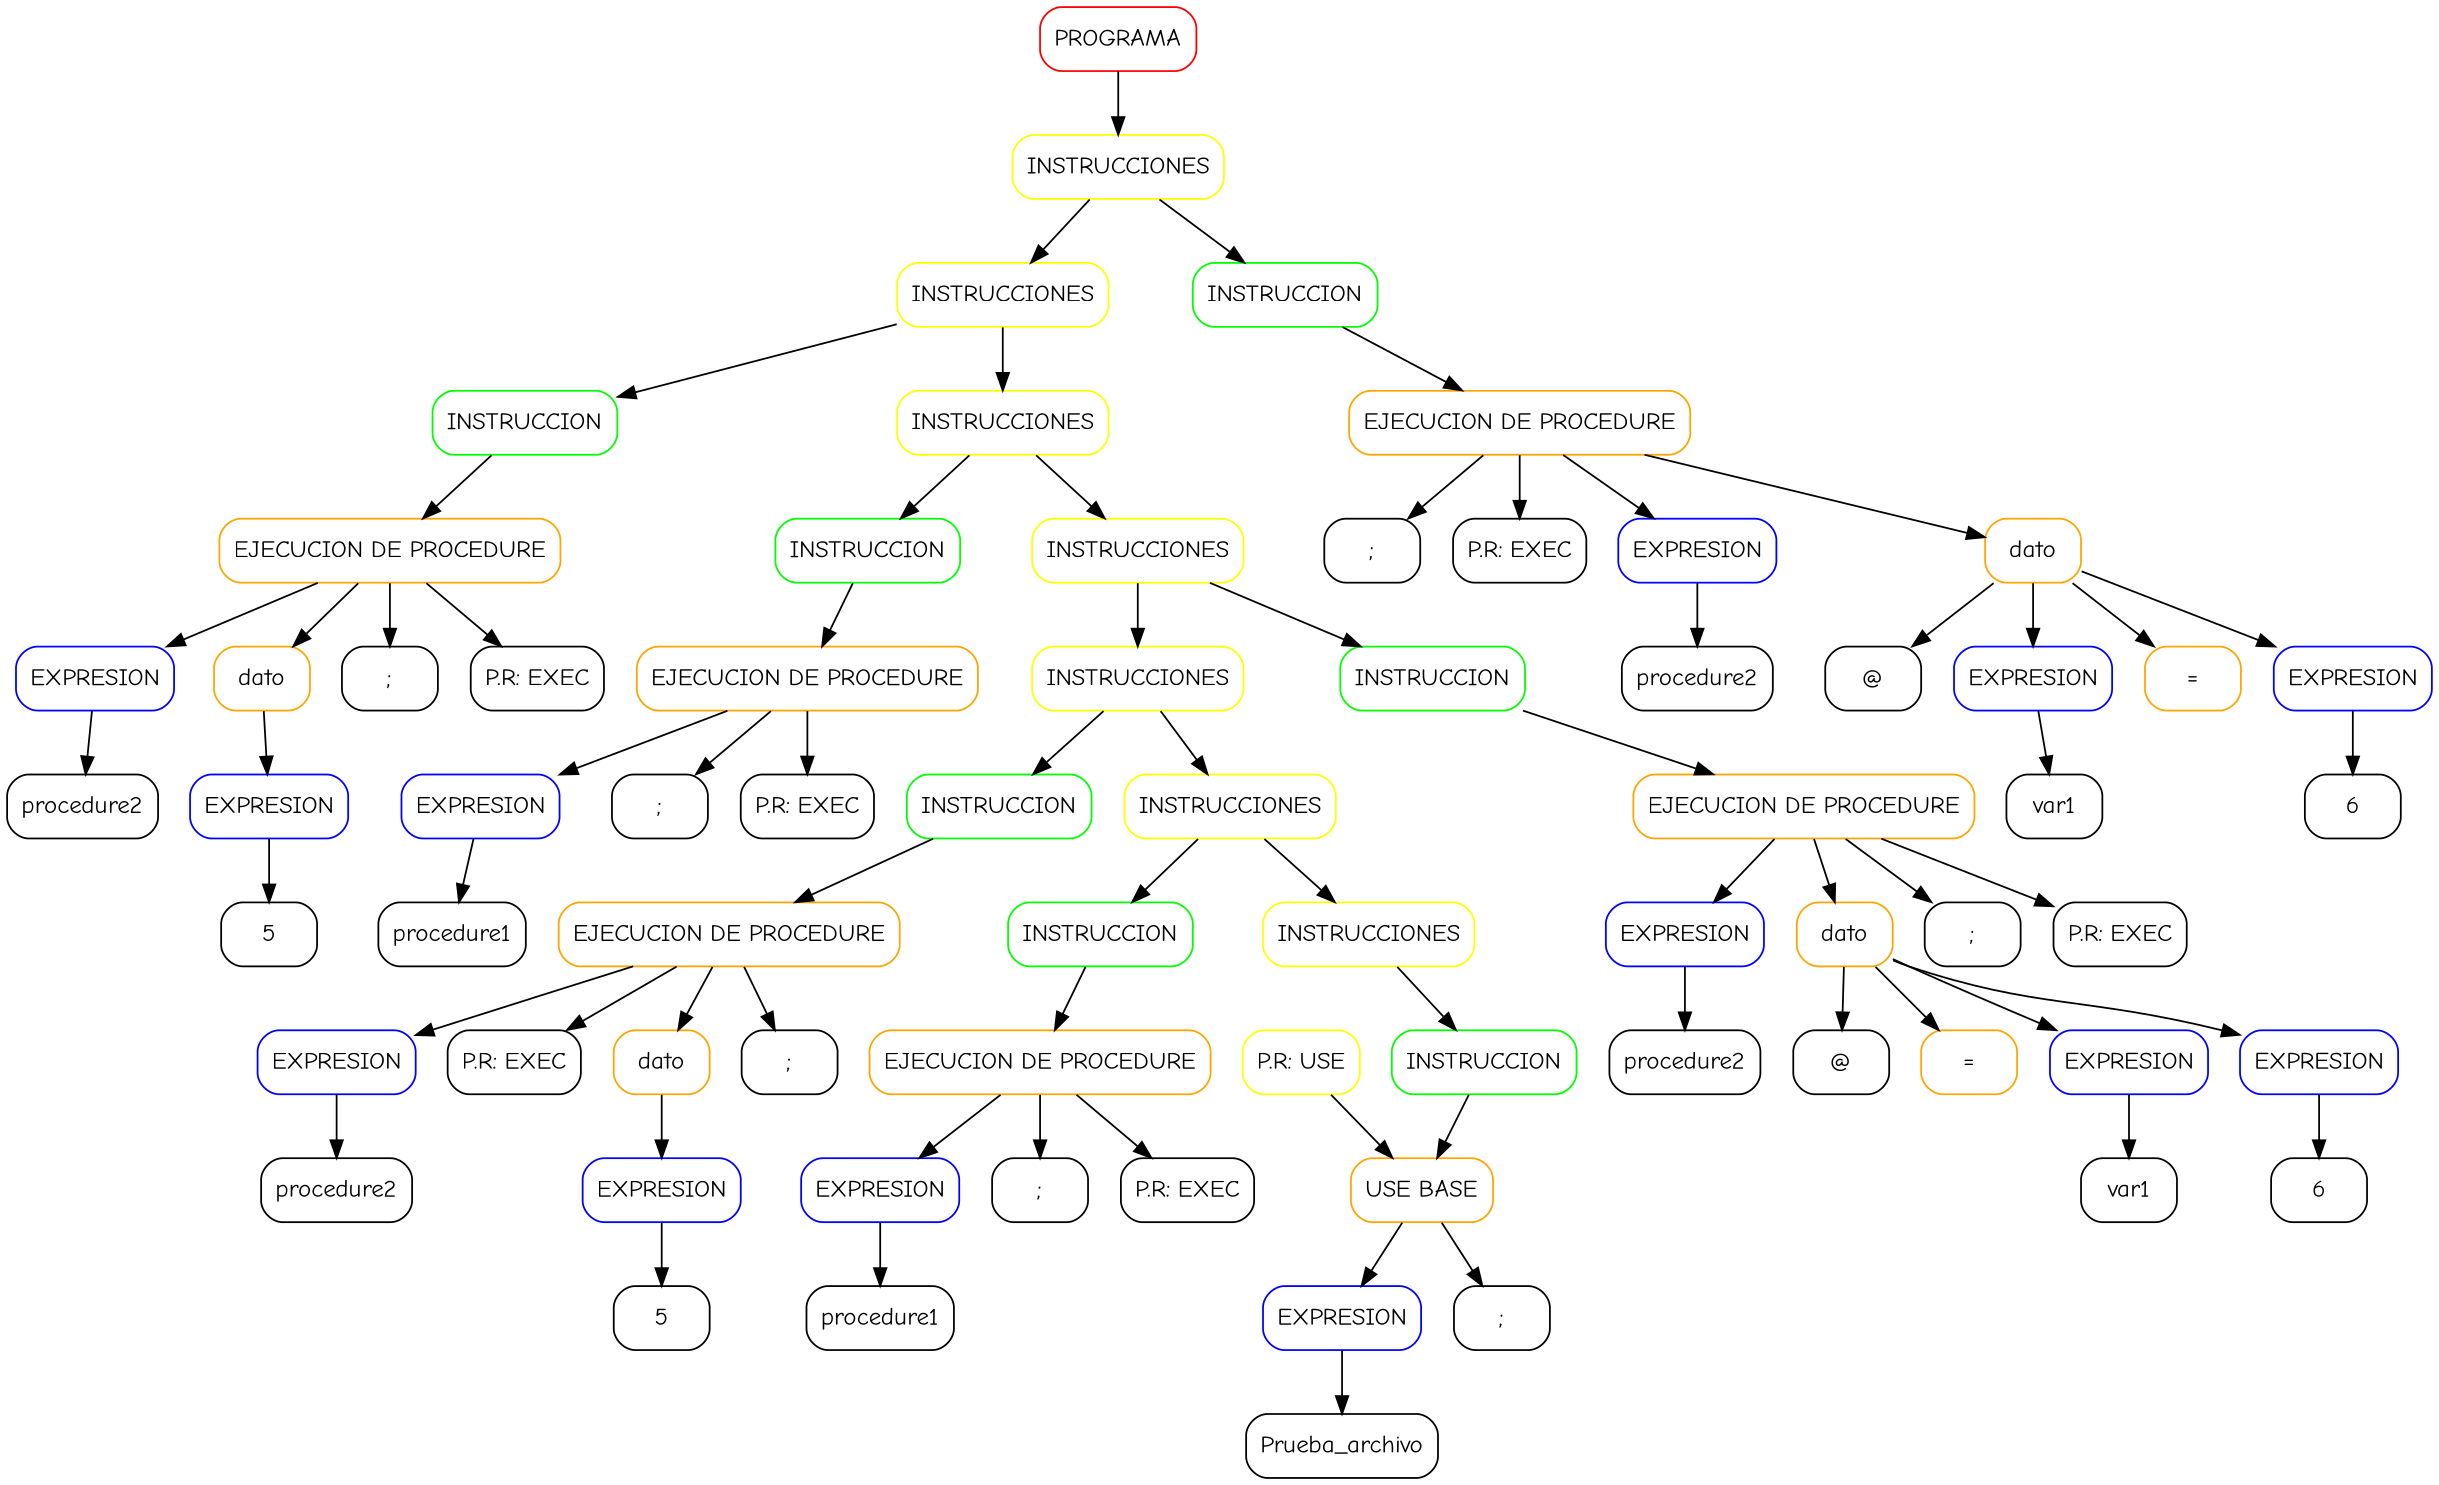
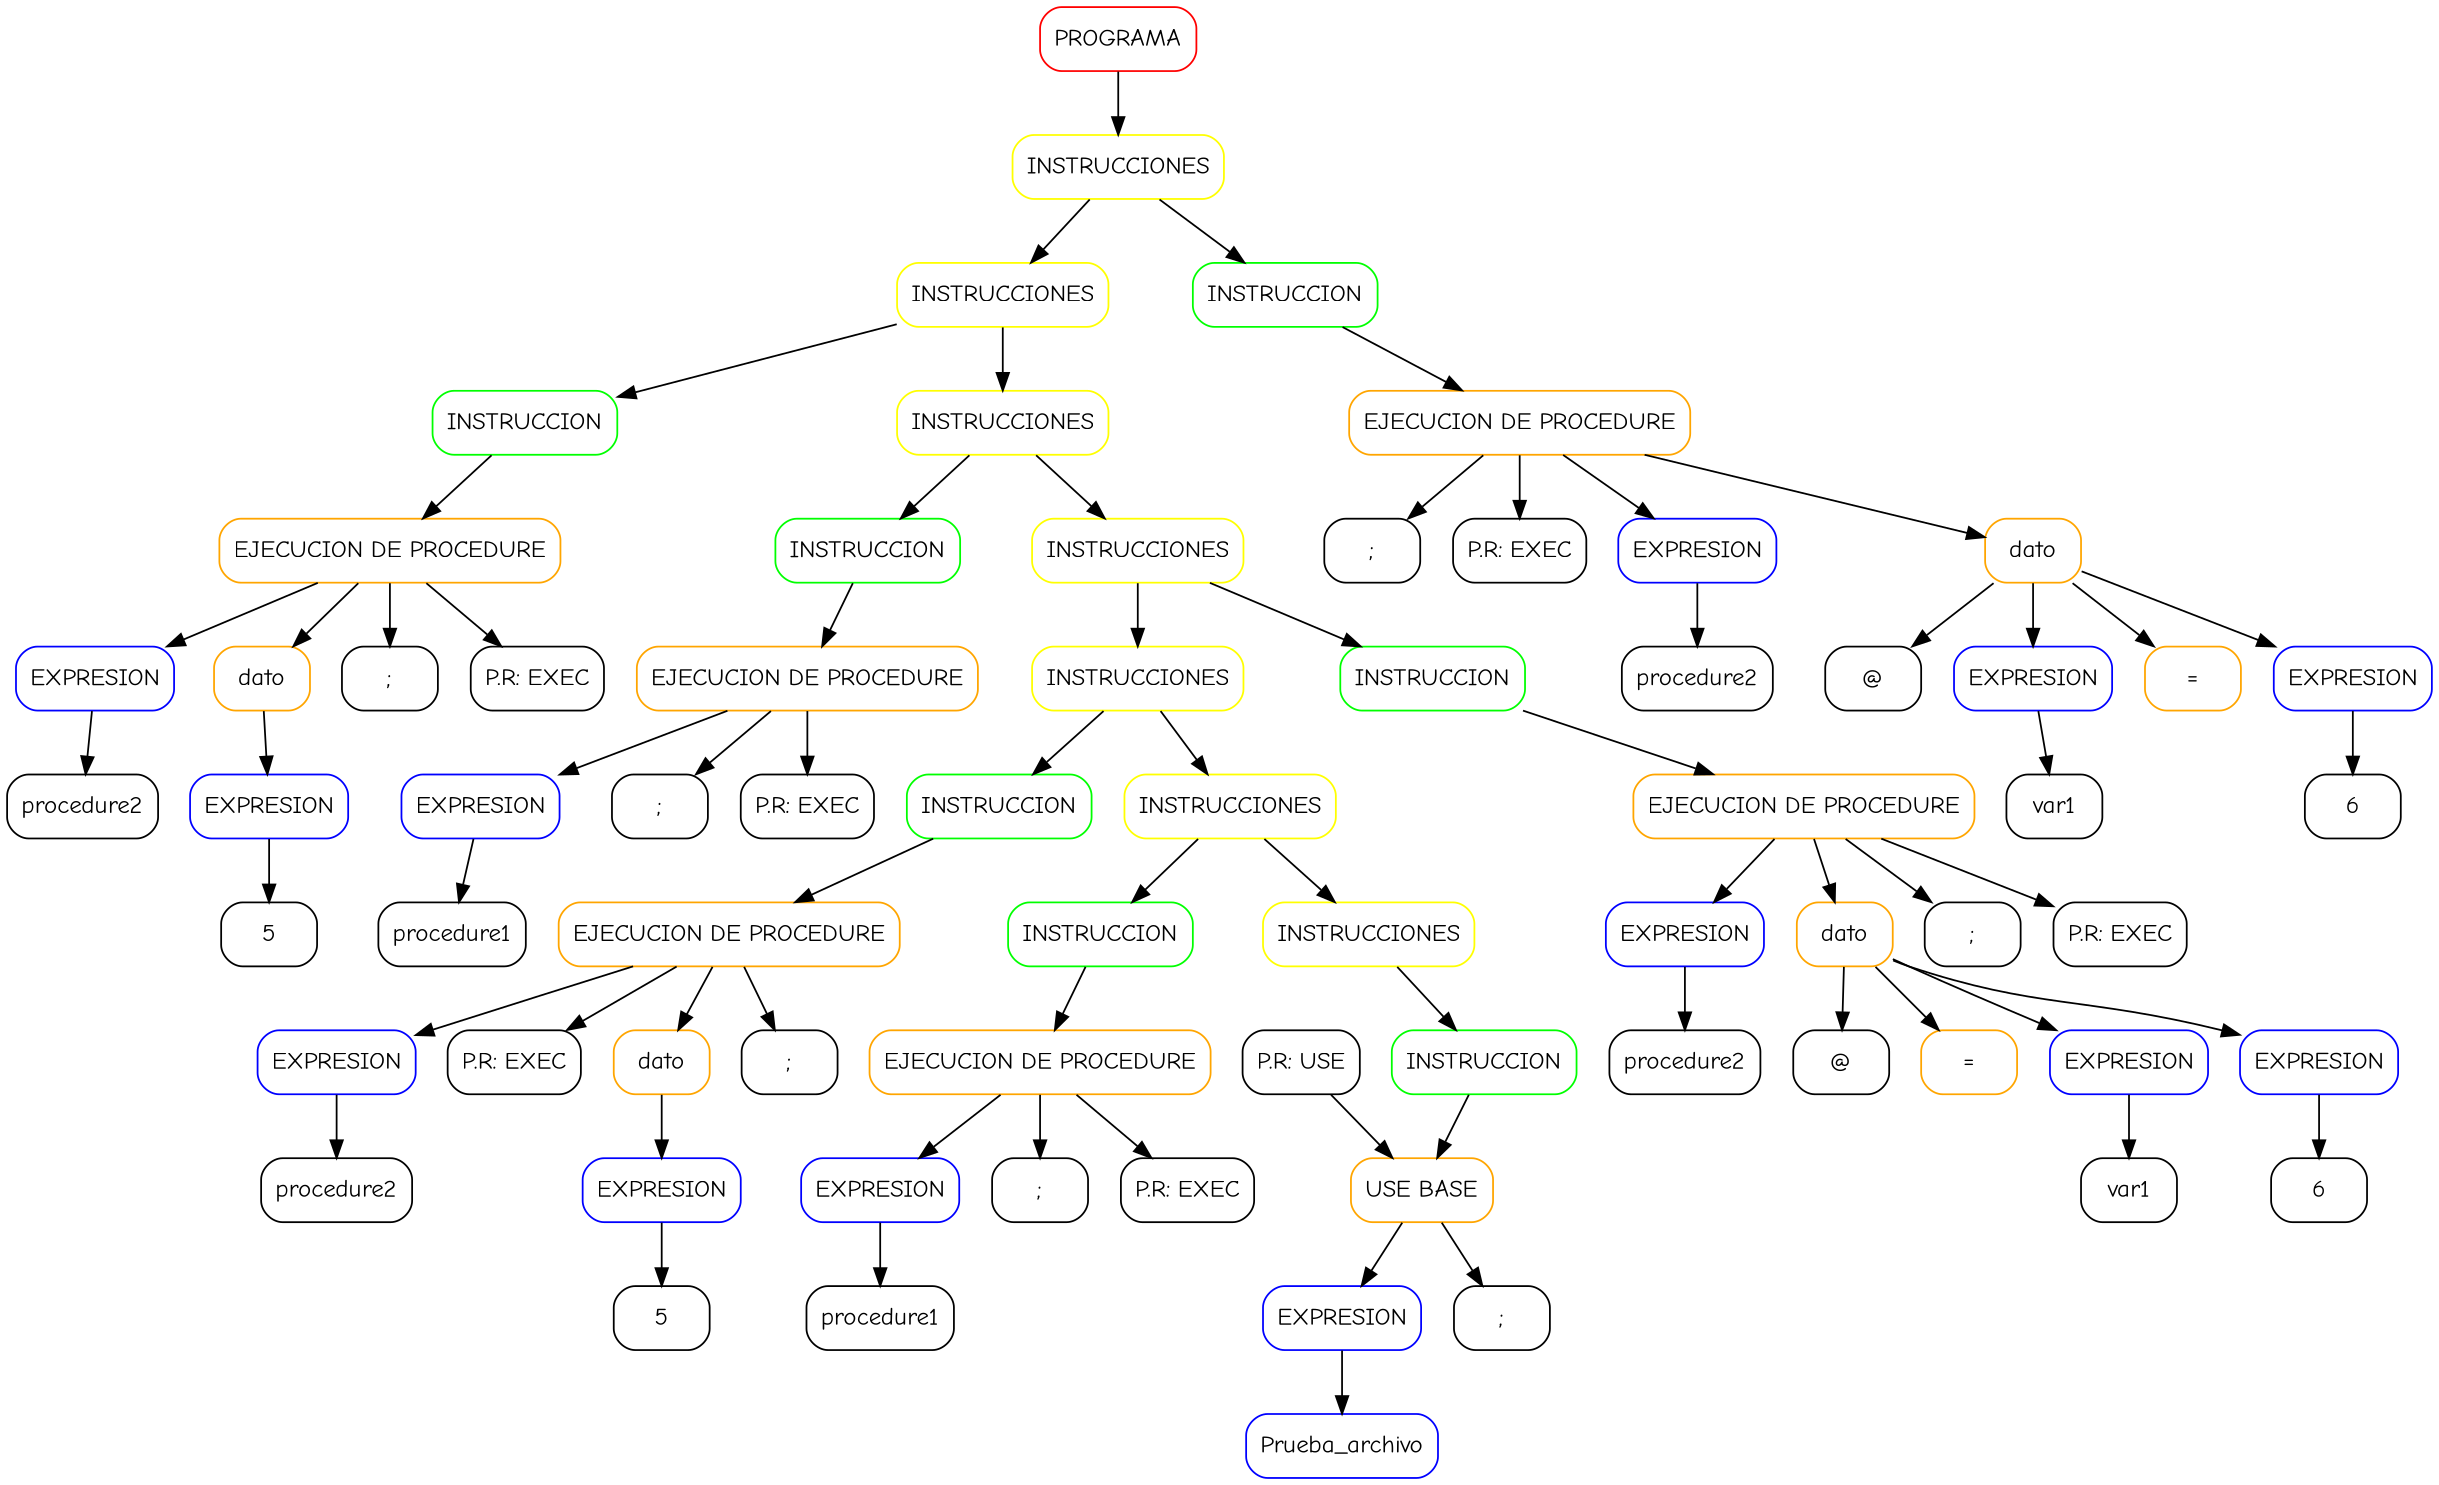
(1301, 1062) -> (1301, 1062)
(1342, 1446) -> (1342, 1446)
